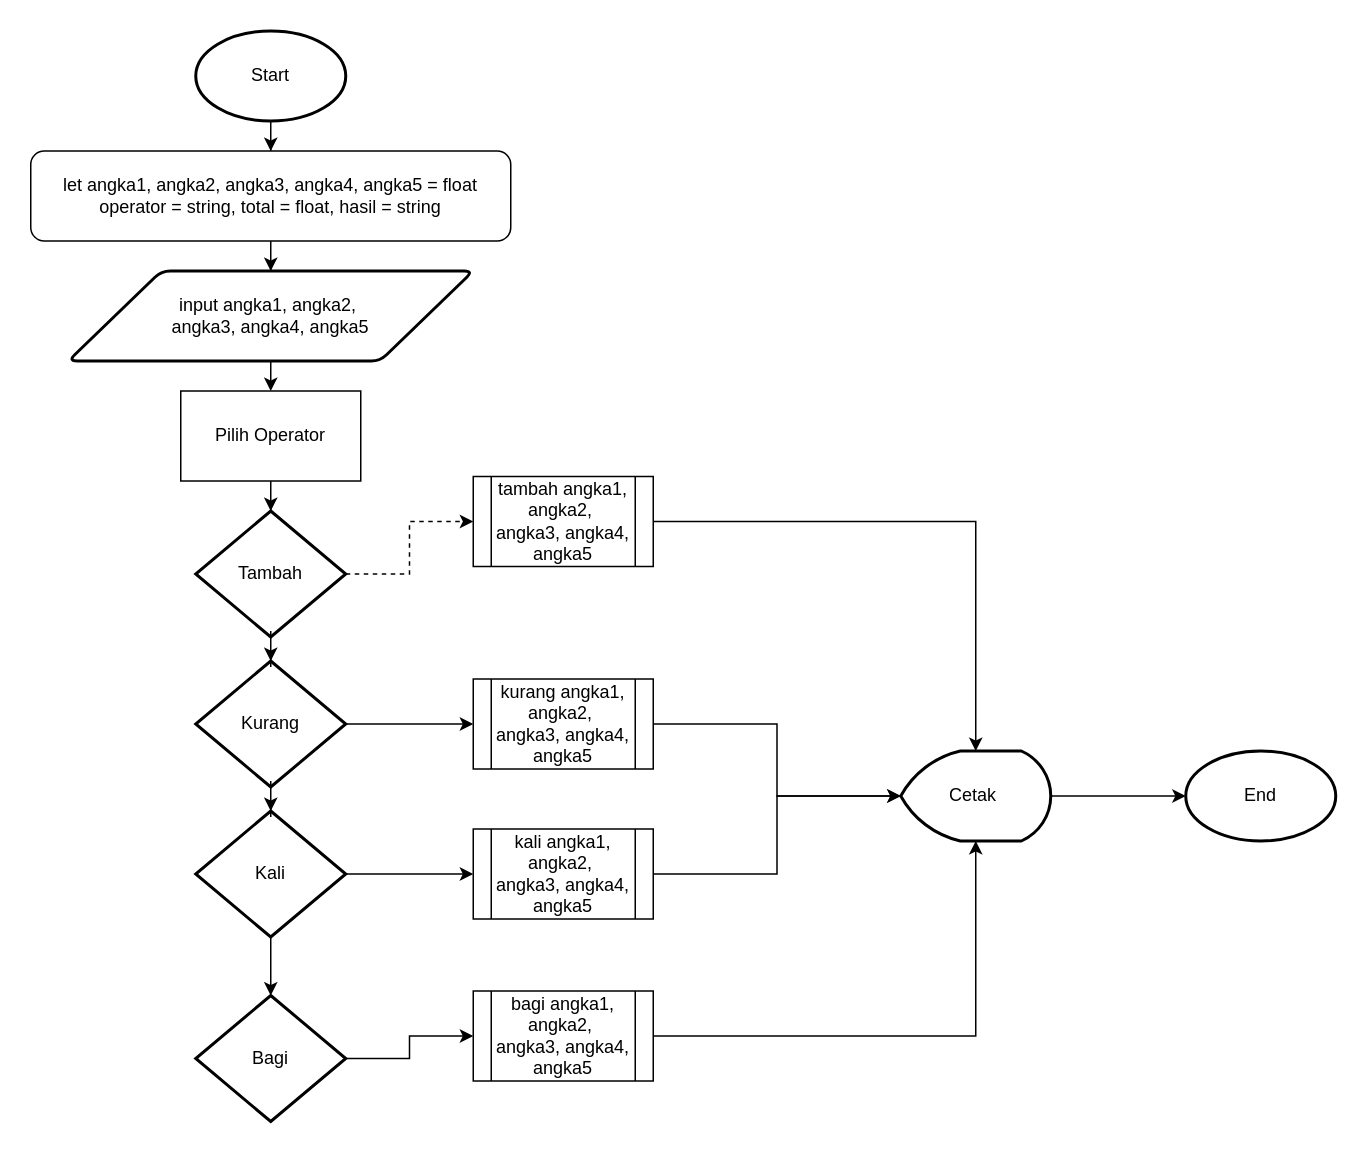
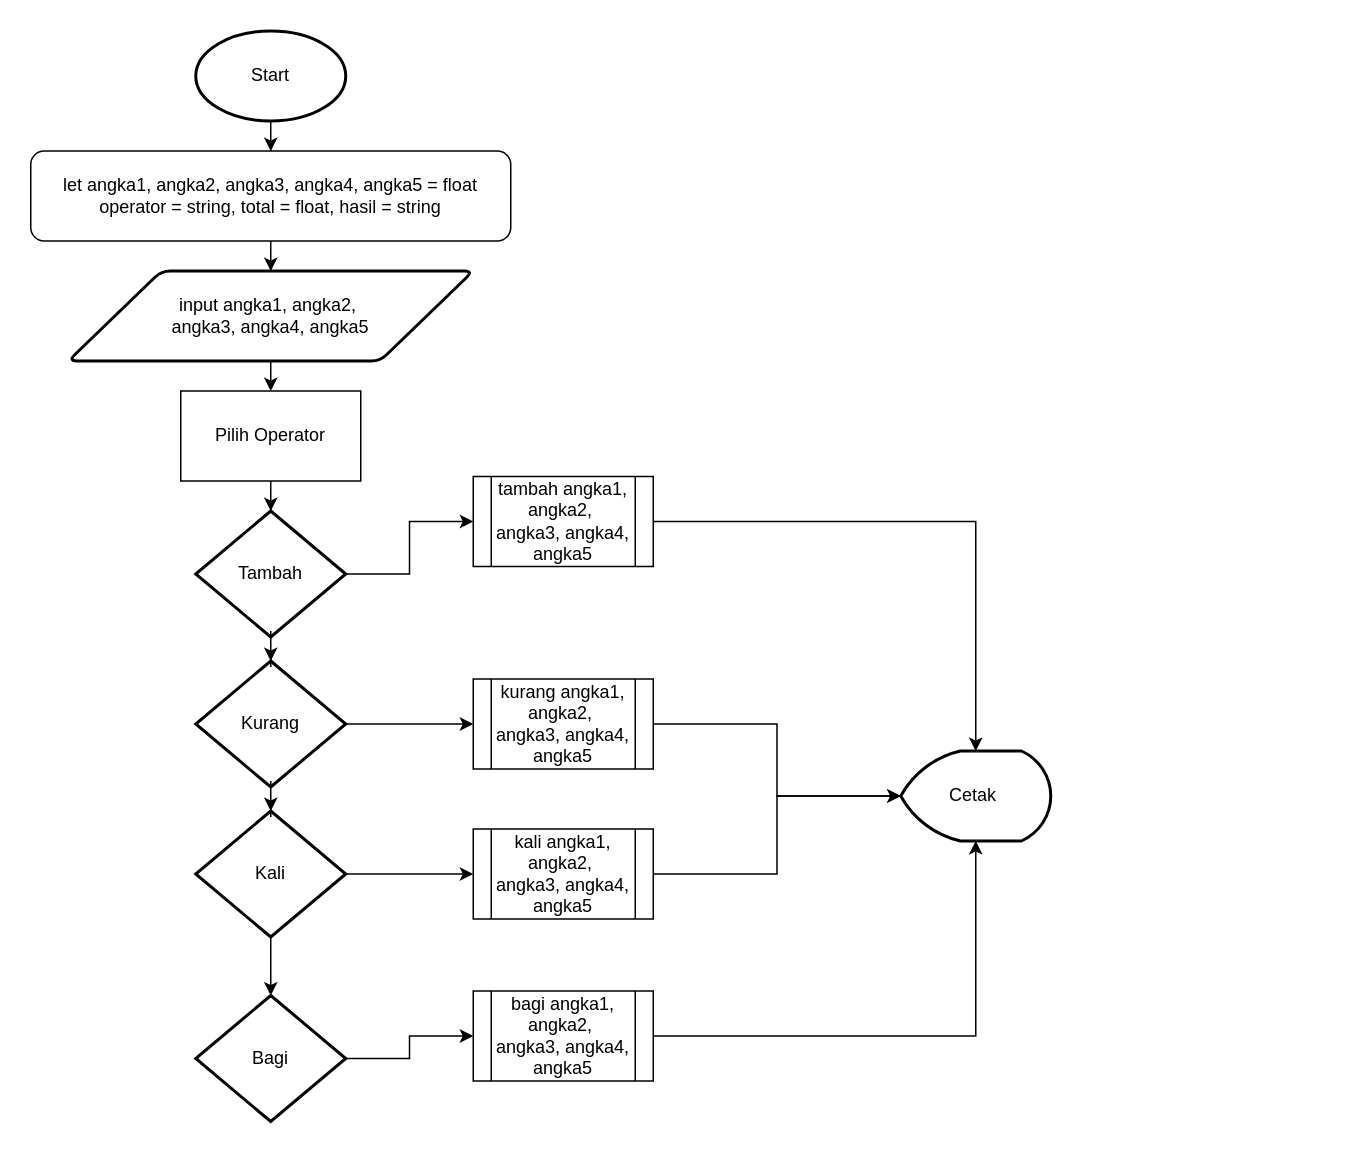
(410, 552) -> (410, 552)
(1113, 796) -> none
(1261, 796) -> none
